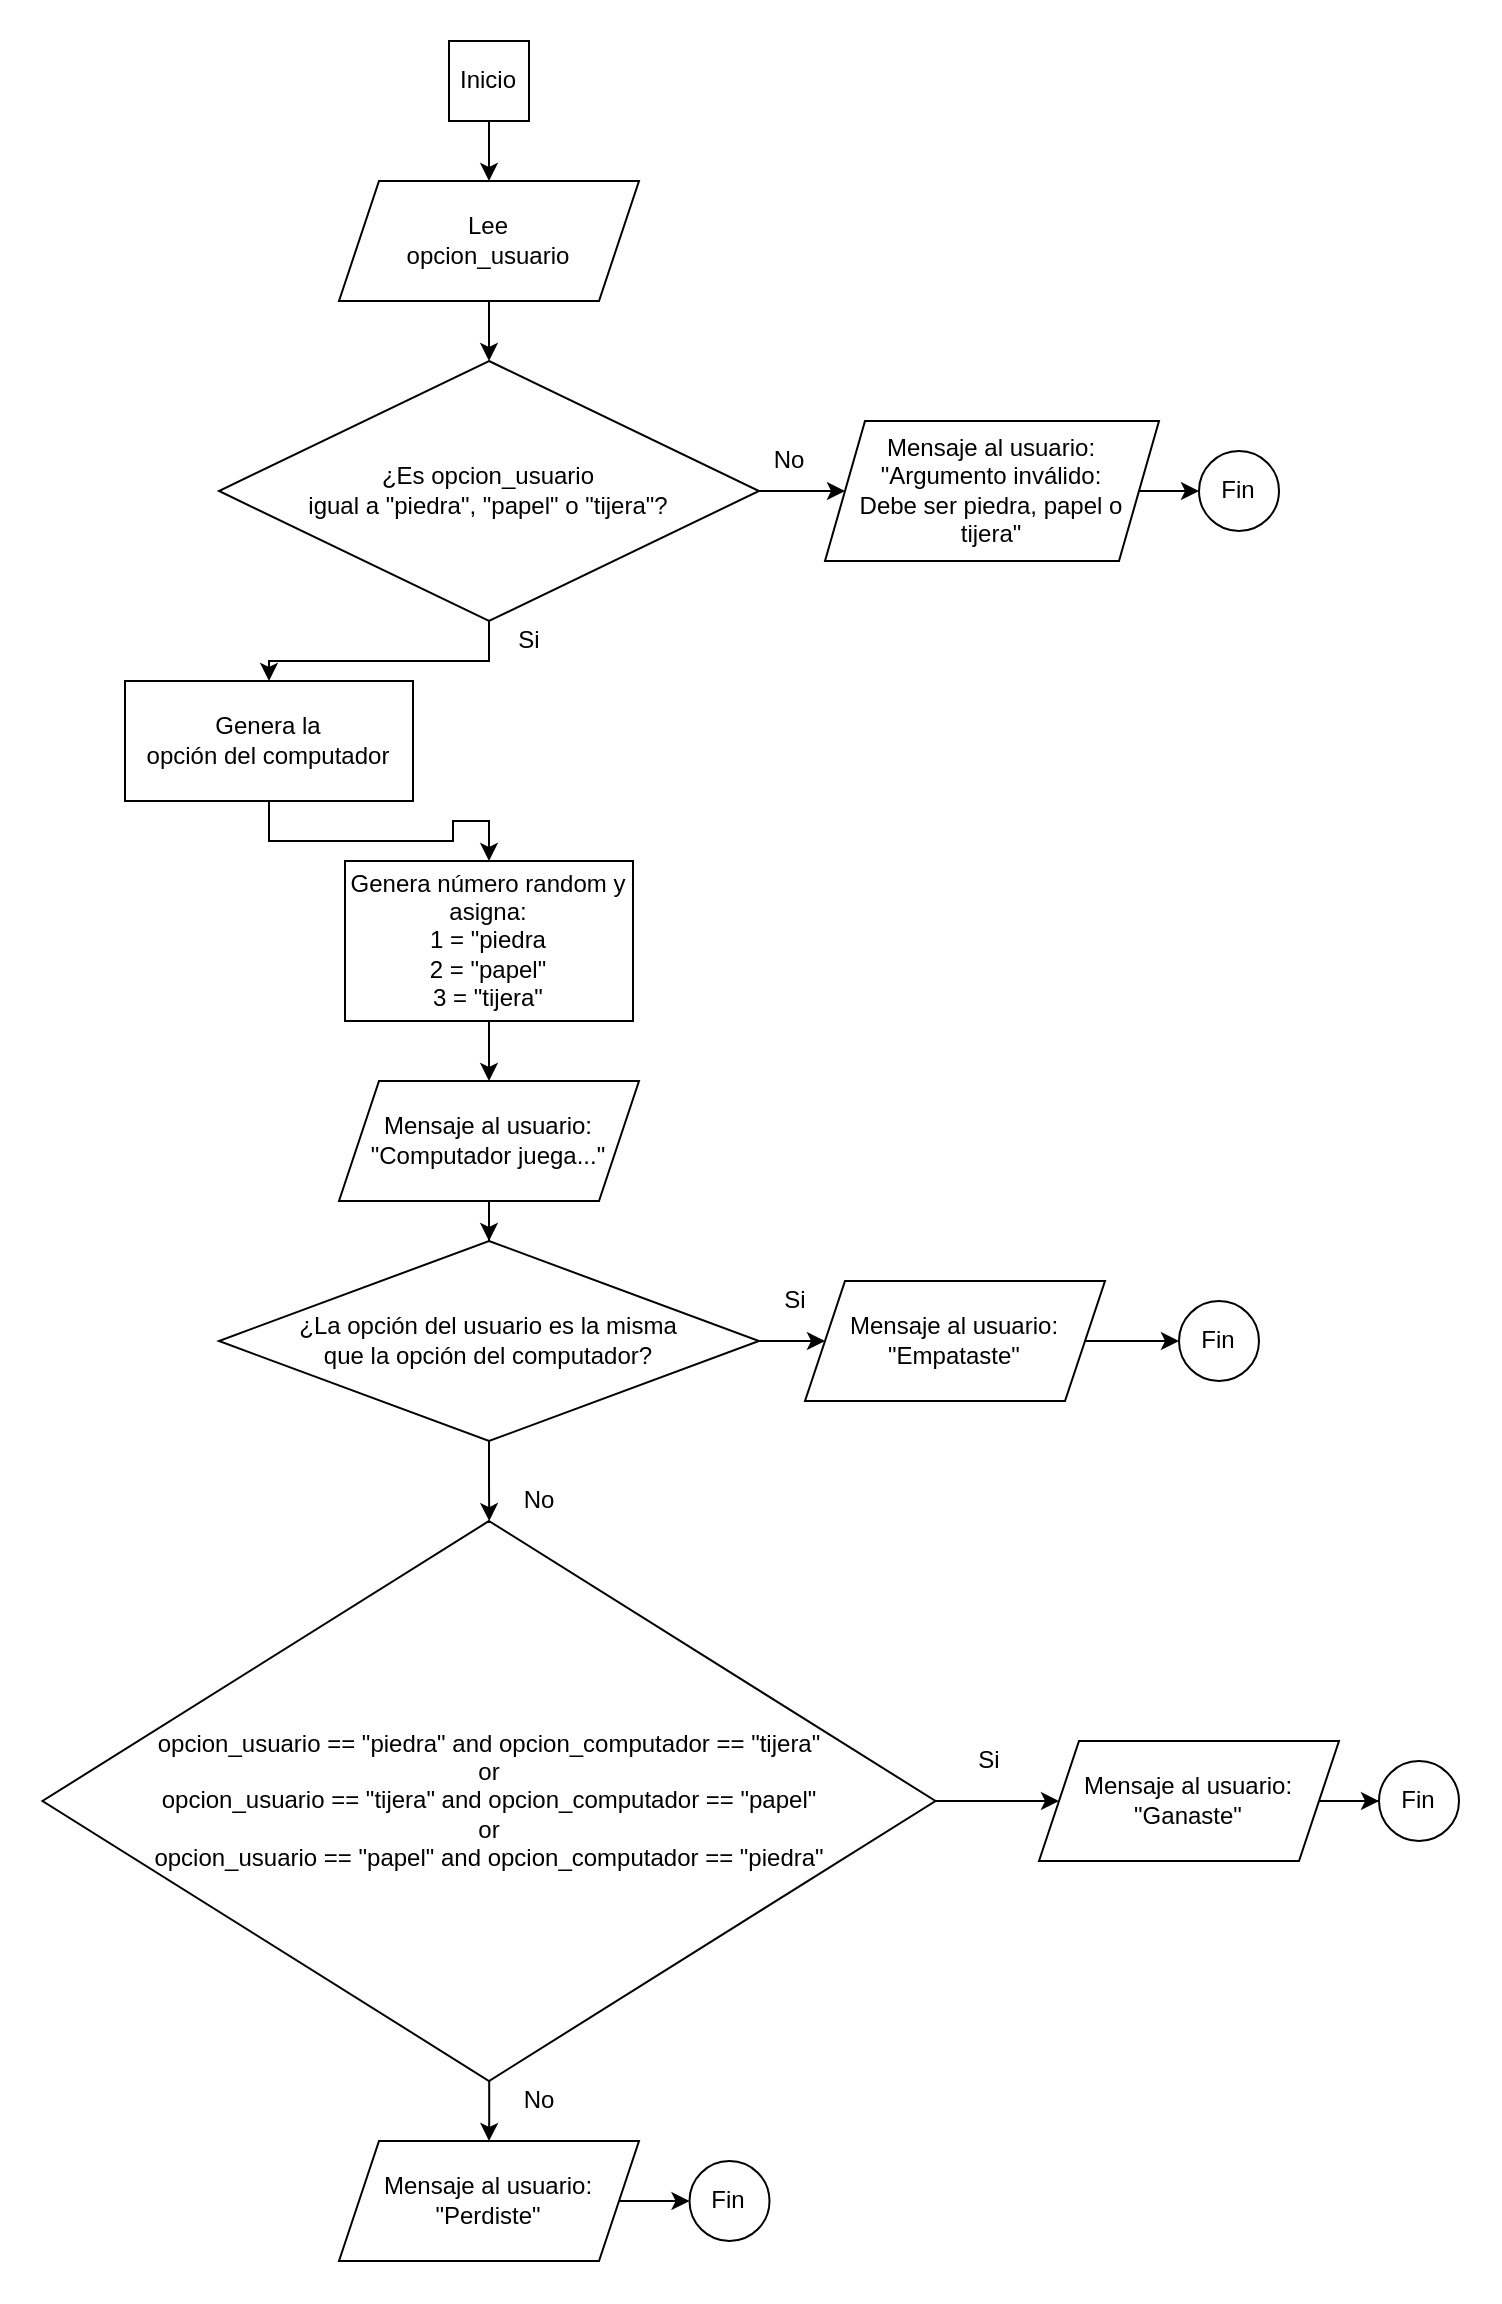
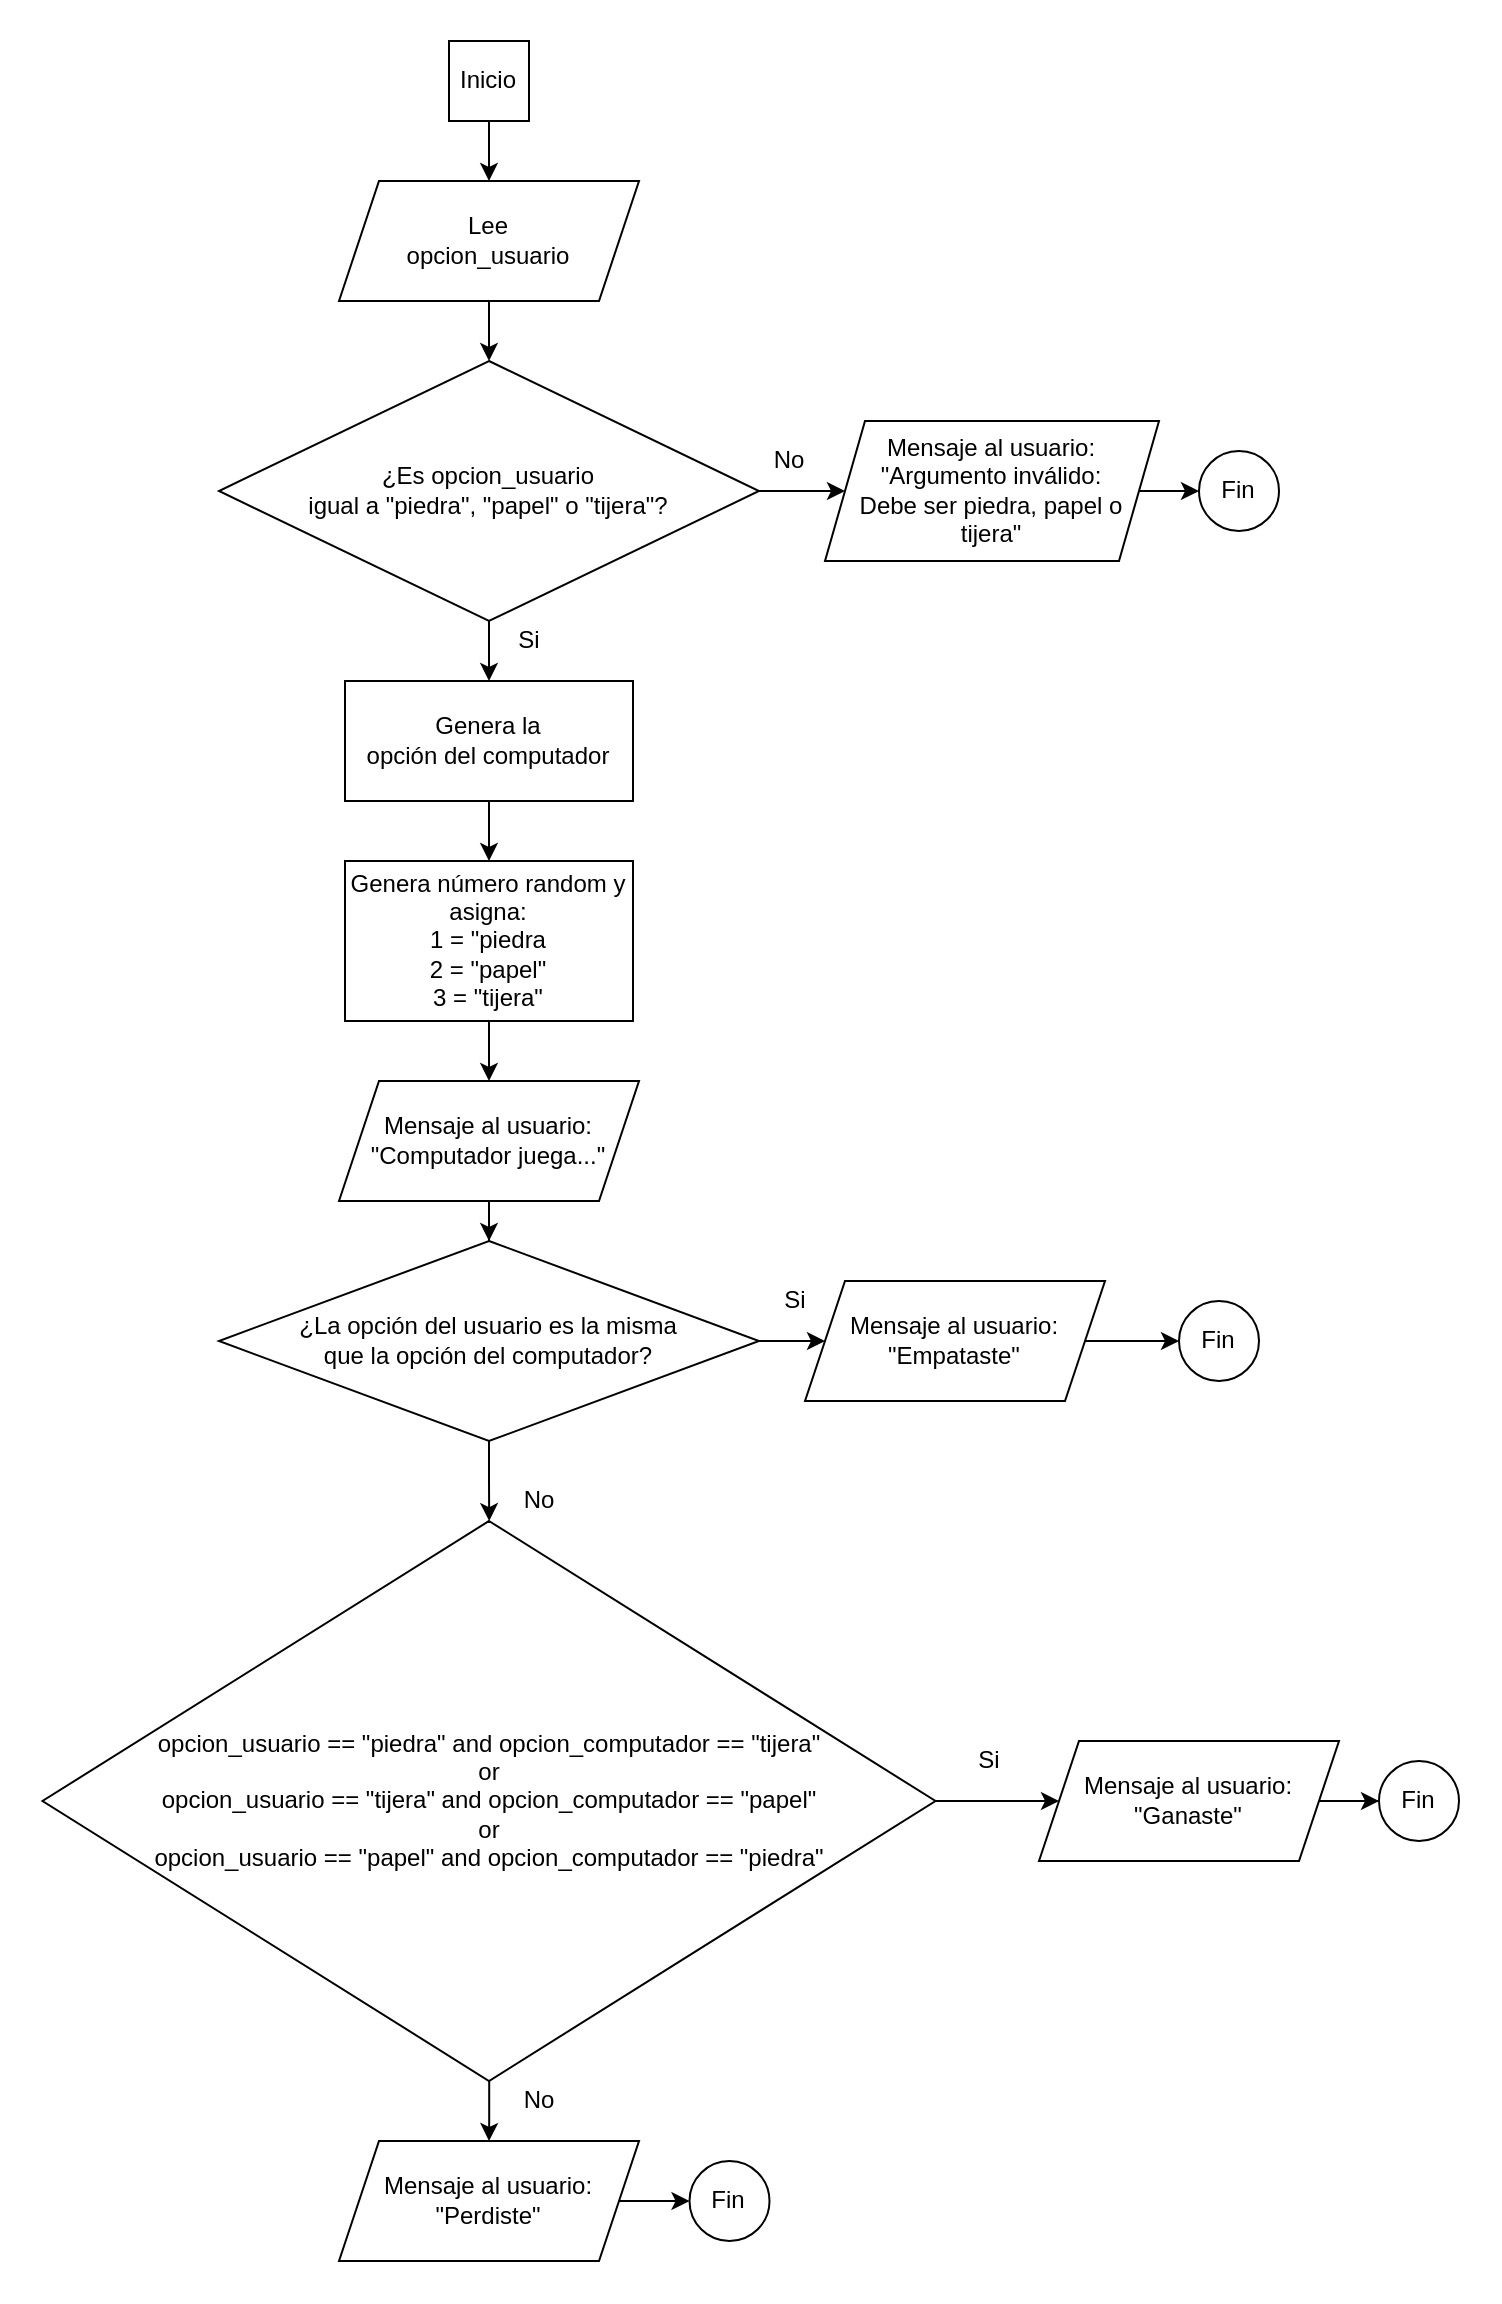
(269, 741) -> (489, 741)
